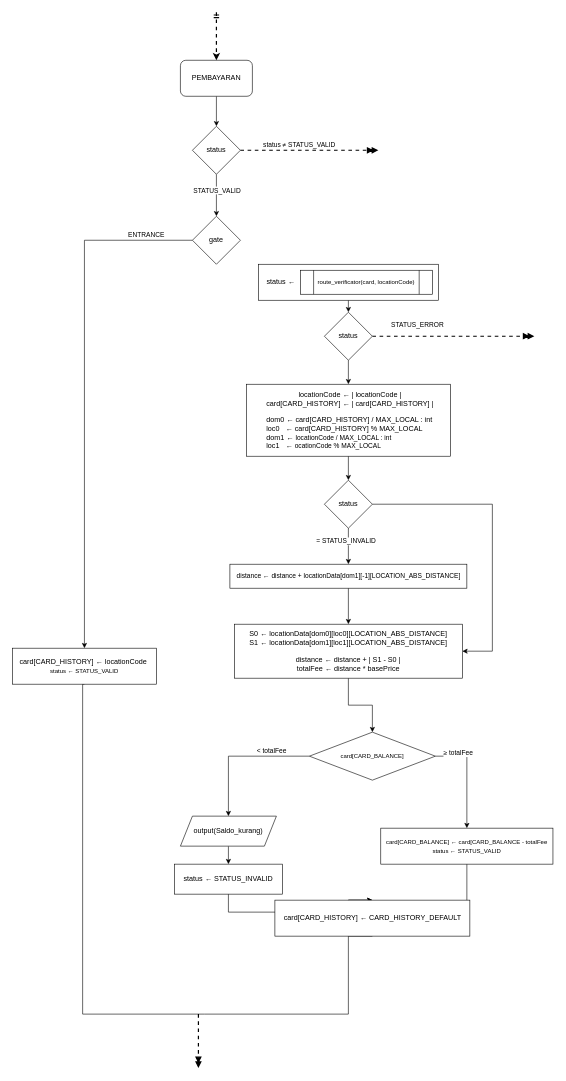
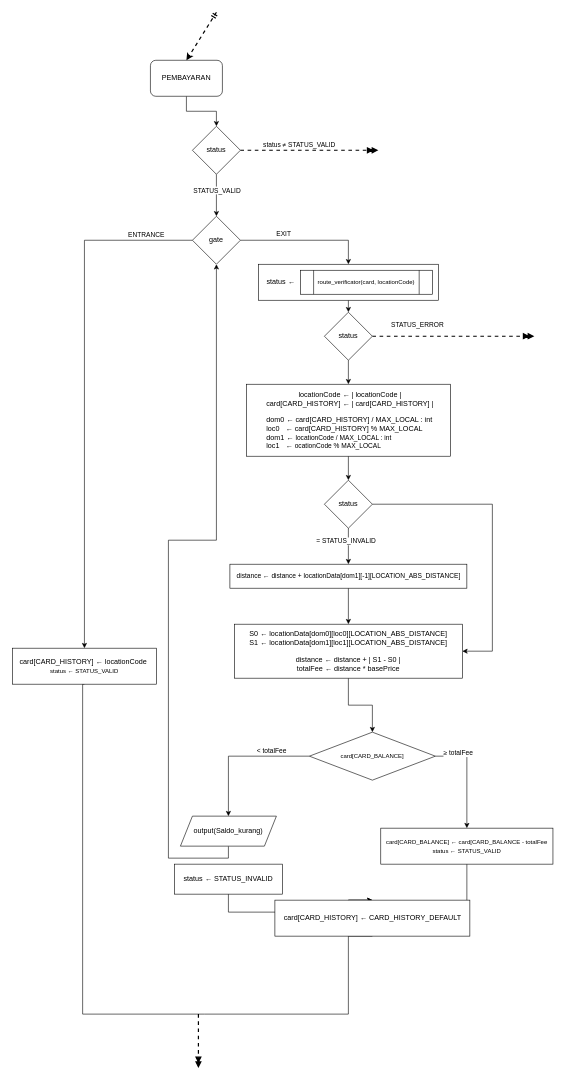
(216, 78) -> (186, 78)
none -> (348, 249)
(228, 858) -> (168, 699)
